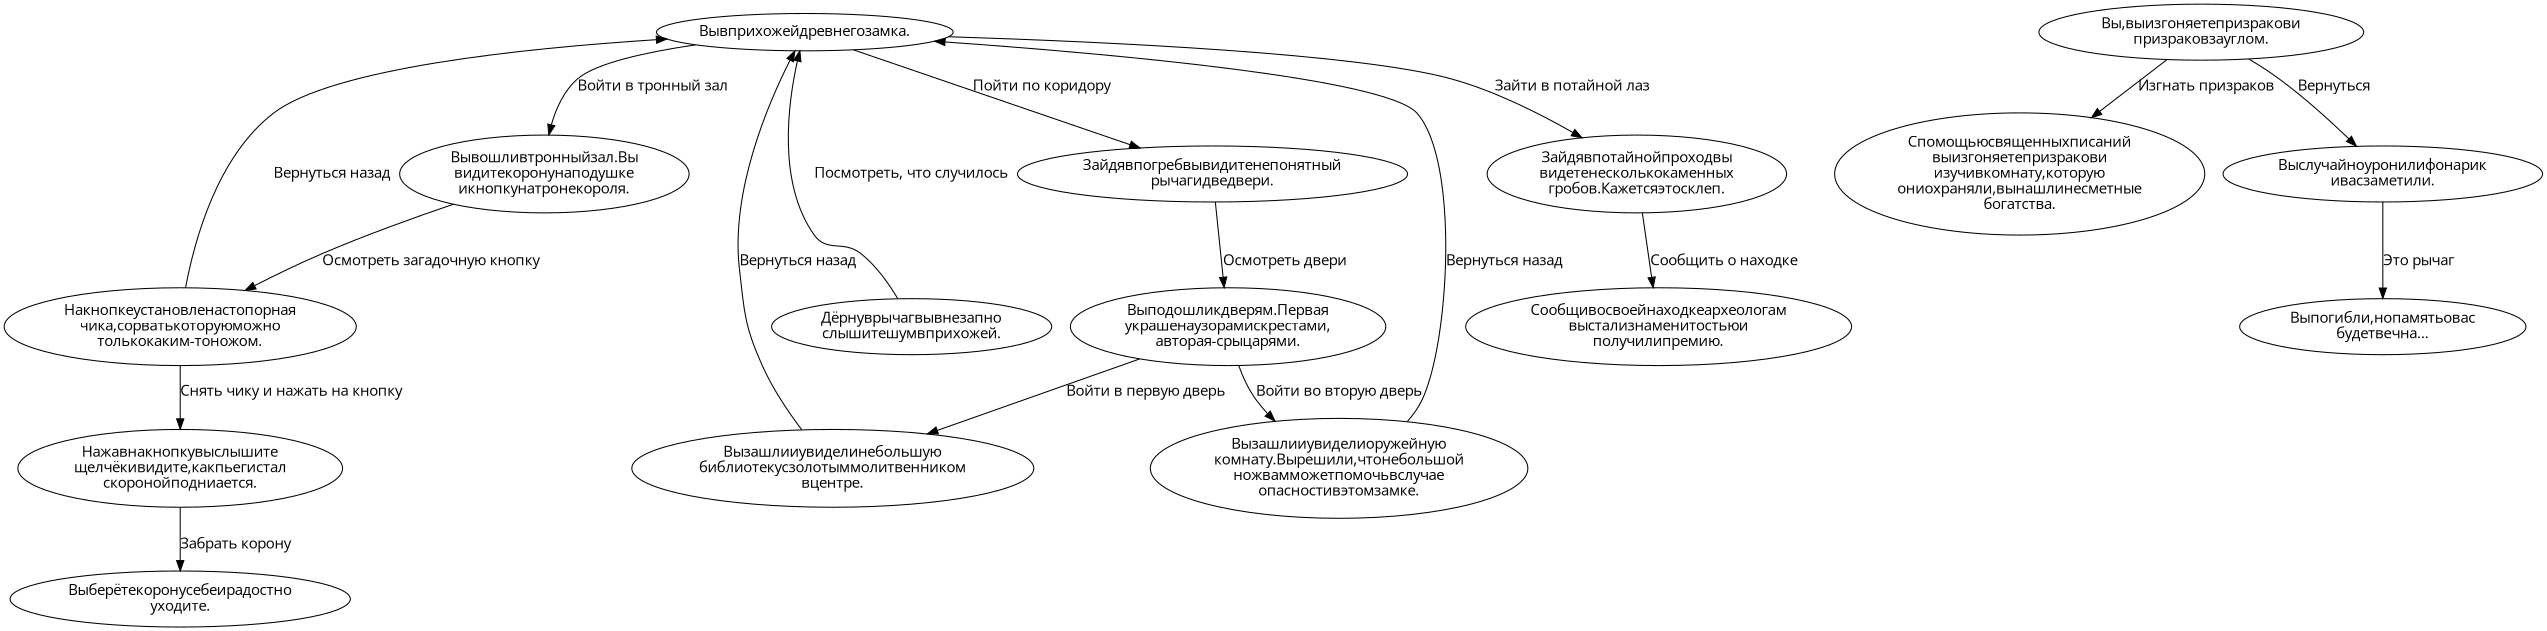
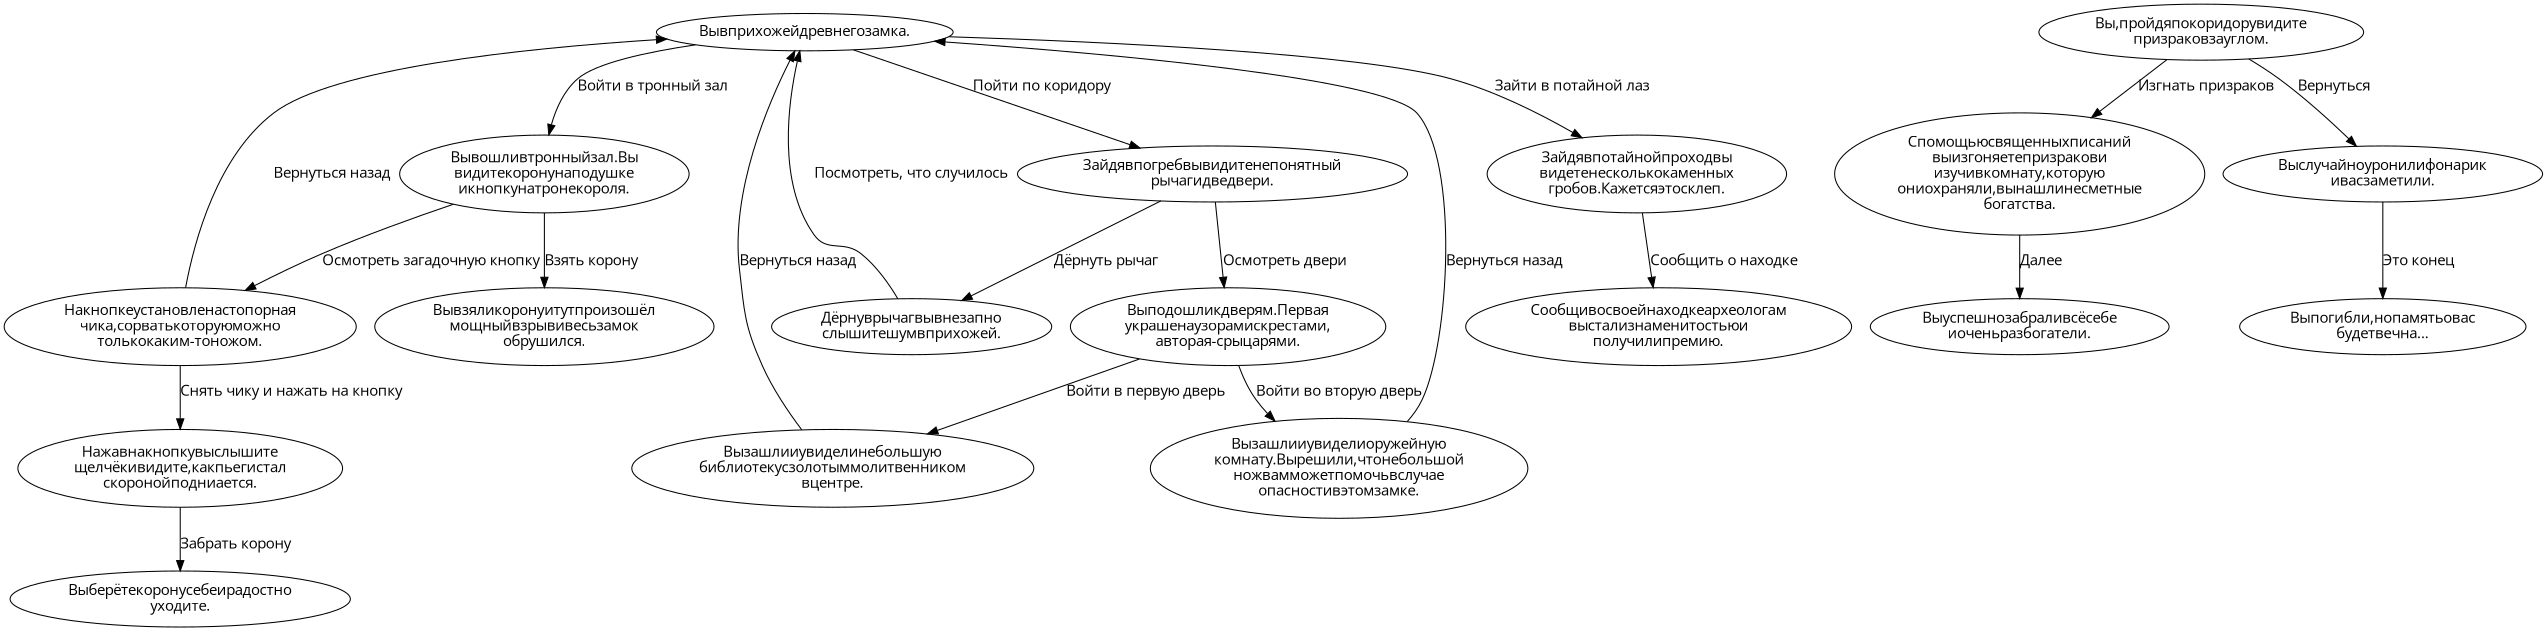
(2201, 32) -> (2201, 32)
none -> (1066, 248)
(2419, 261) -> (2419, 261)
none -> (544, 327)
none -> (2020, 327)
